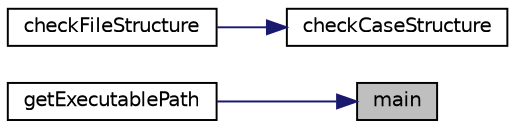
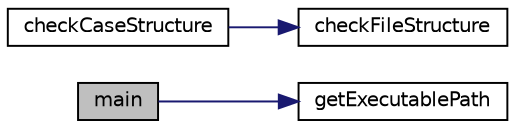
(242, 27) -> (253, 27)
(277, 101) -> (219, 101)
